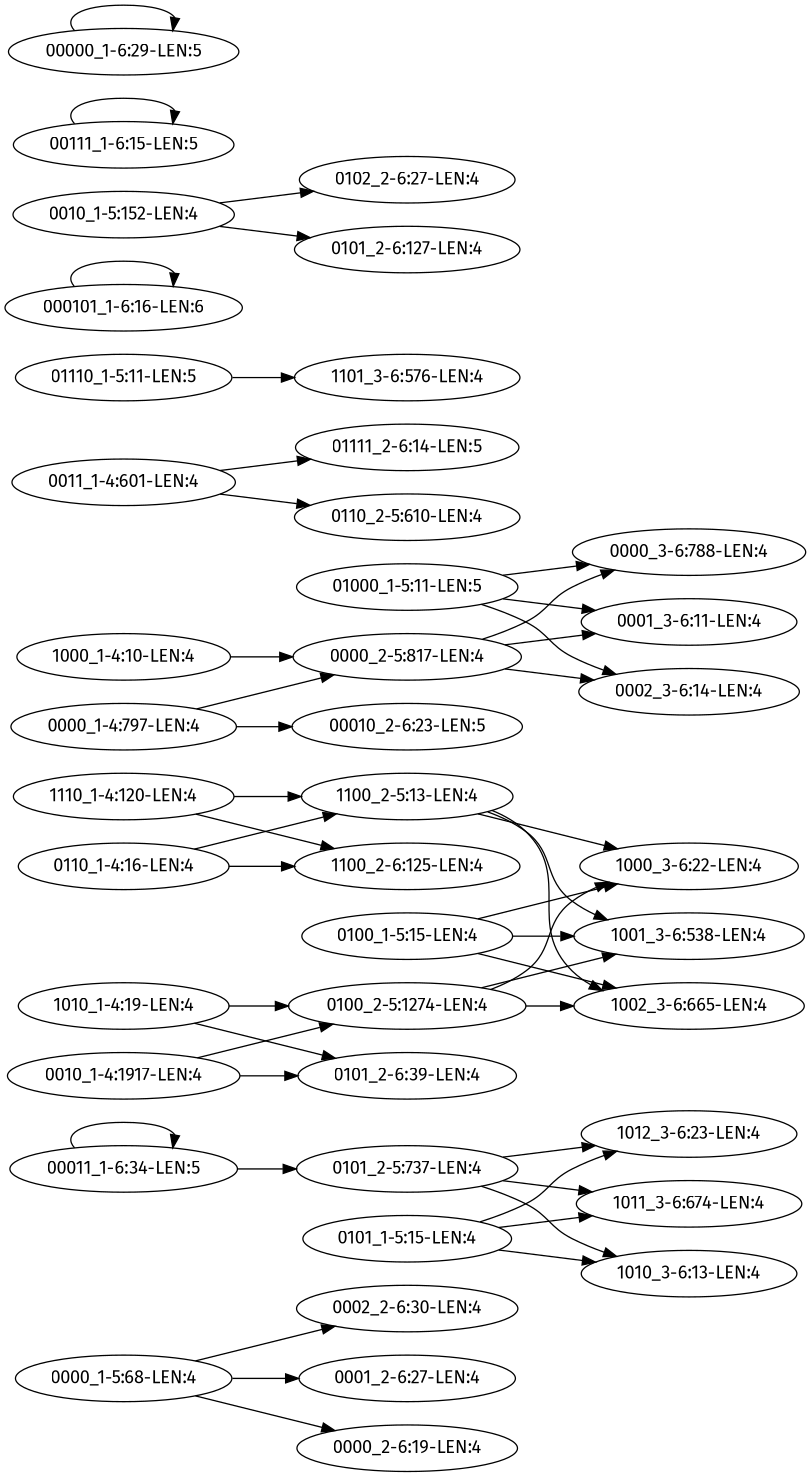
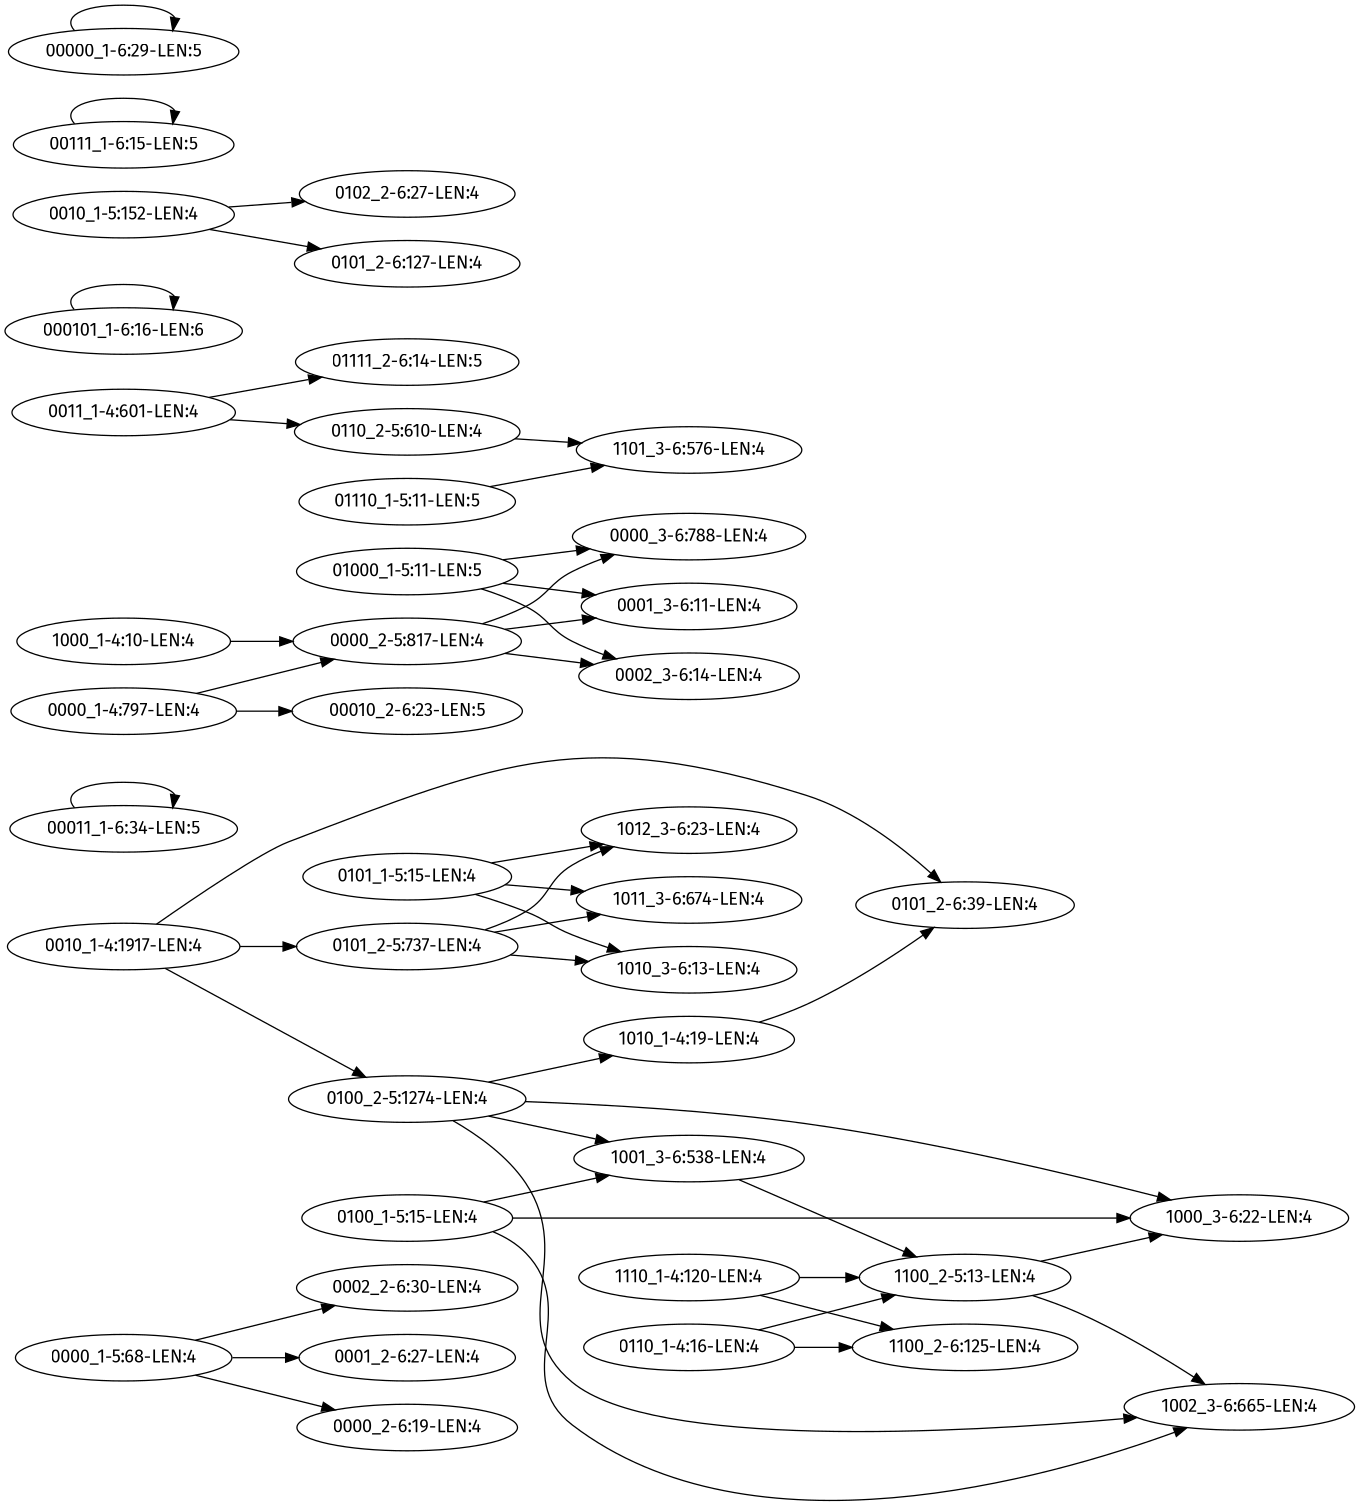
none -> (541, 441)
(559, 887) -> (805, 1209)
(252, 1006) -> (544, 1070)
(260, 1169) -> (262, 947)
